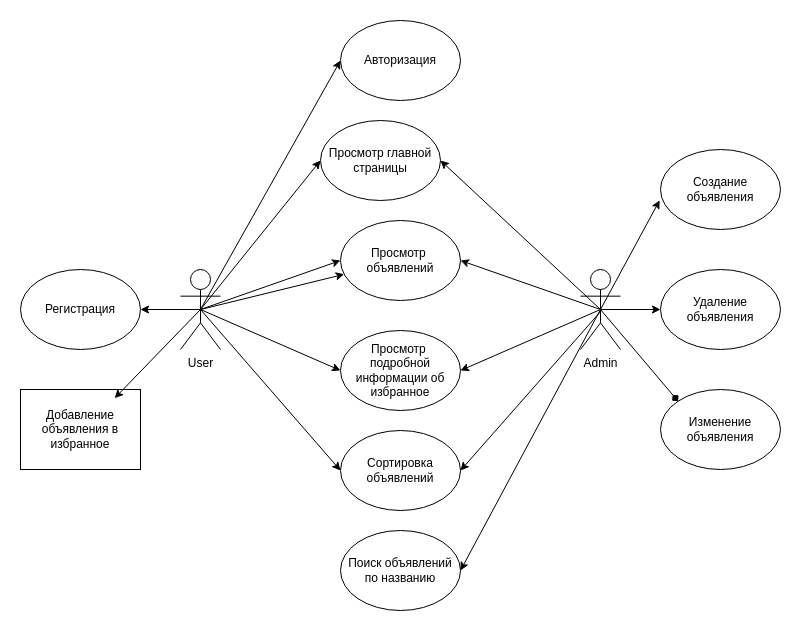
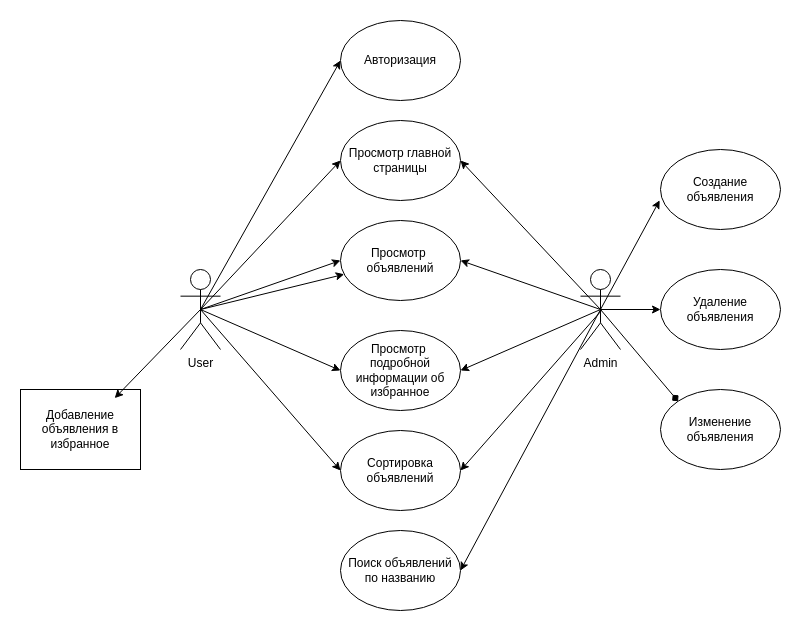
(381, 161) -> (401, 161)
(81, 310) -> none
(172, 310) -> none
